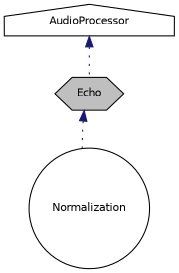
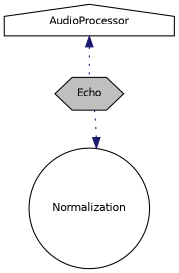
(82, 135) -> (96, 124)
